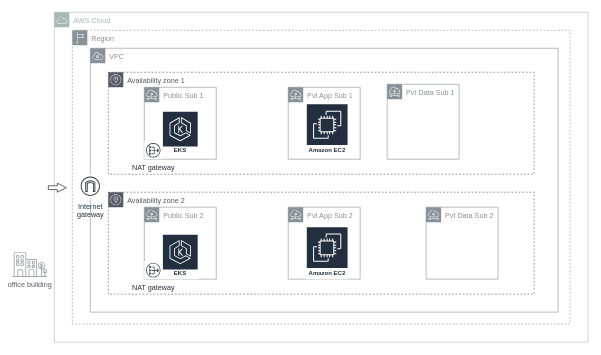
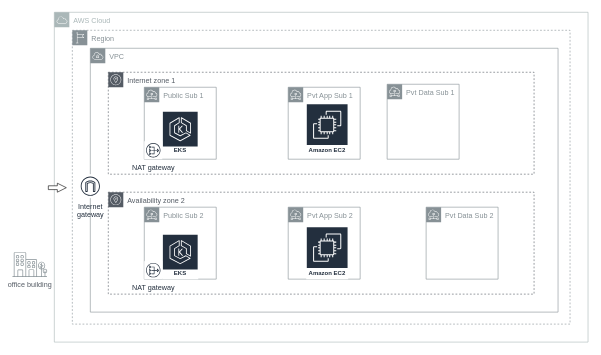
(159, 81) -> (156, 81)
